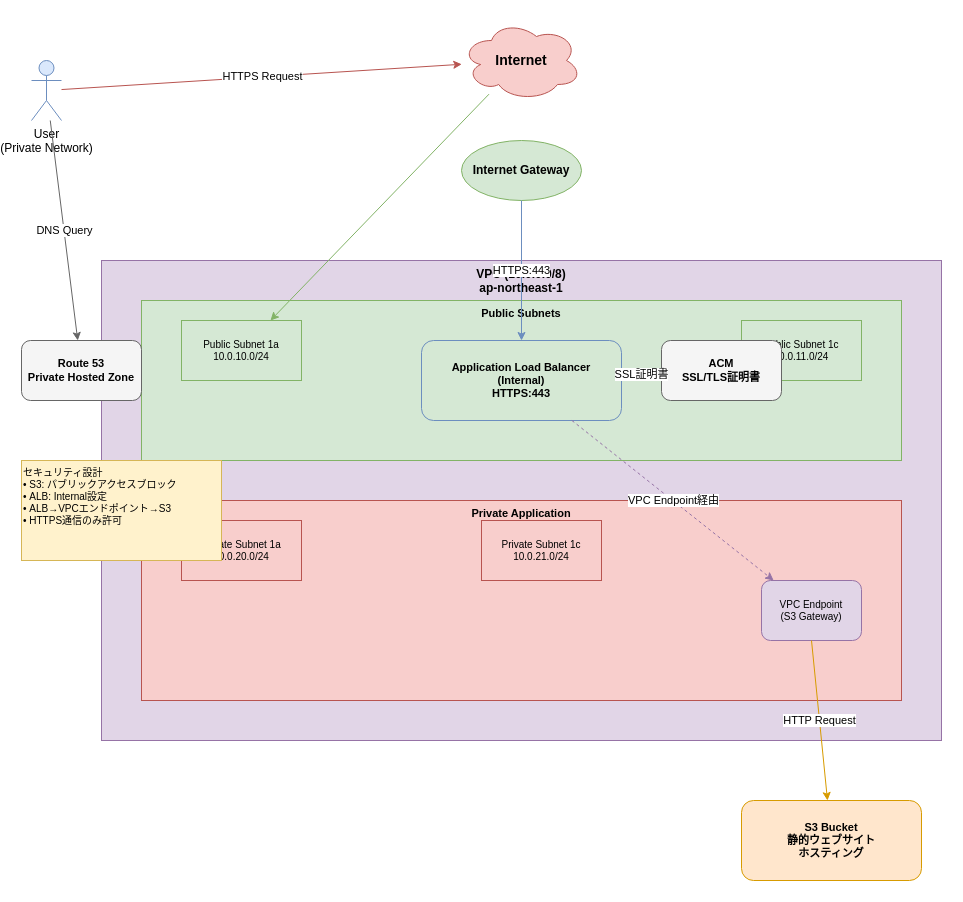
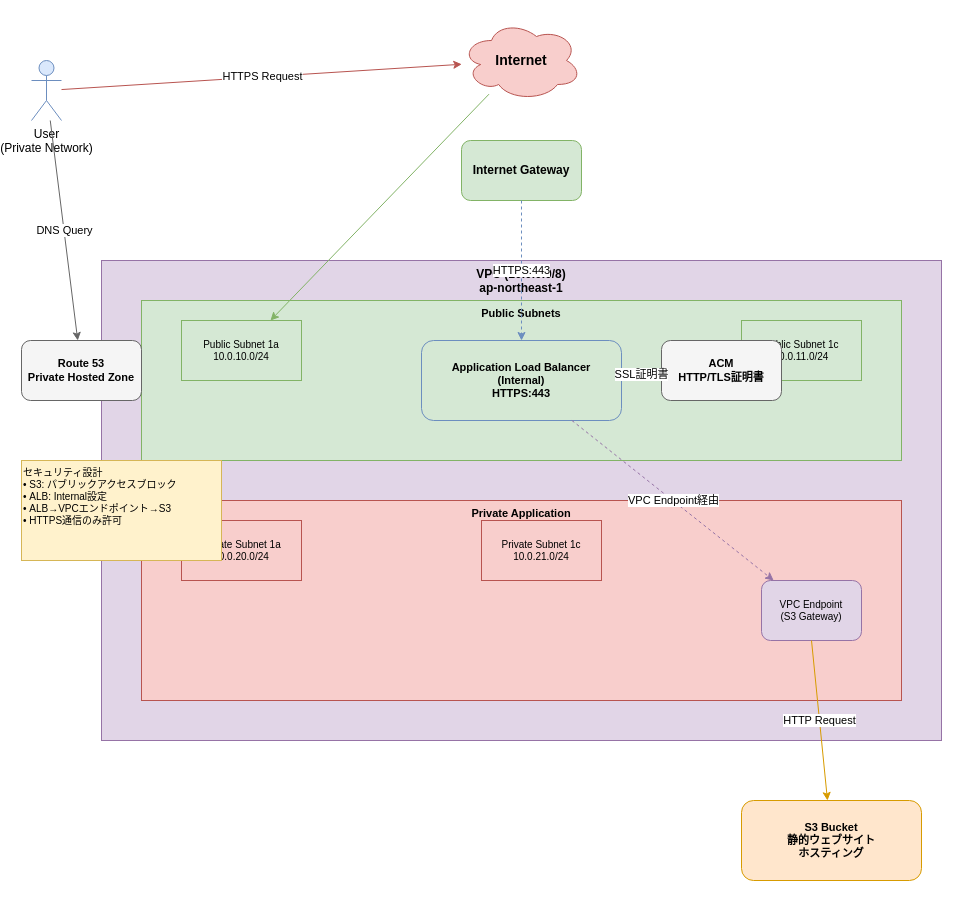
(522, 171) -> (522, 171)
(522, 231) -> (522, 231)
(722, 371) -> (722, 371)
